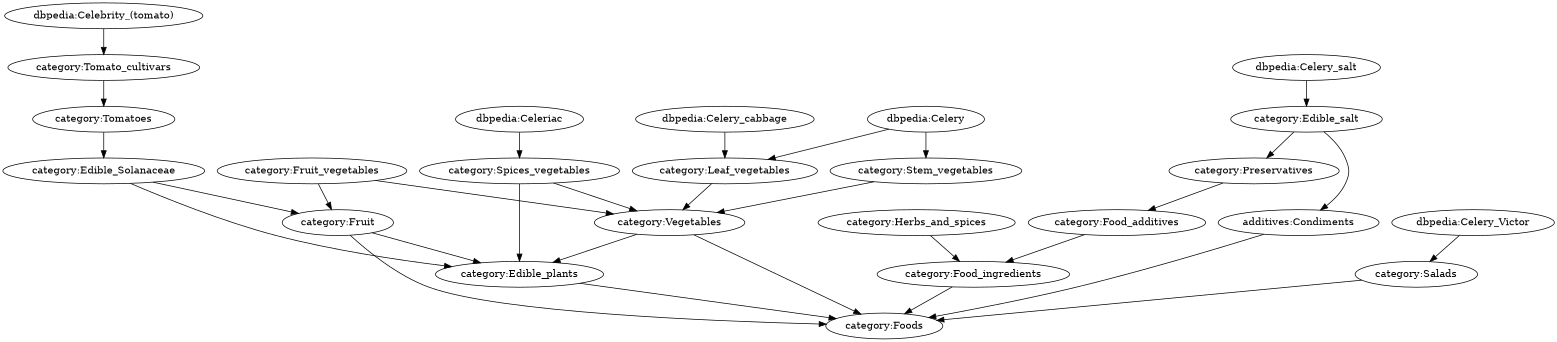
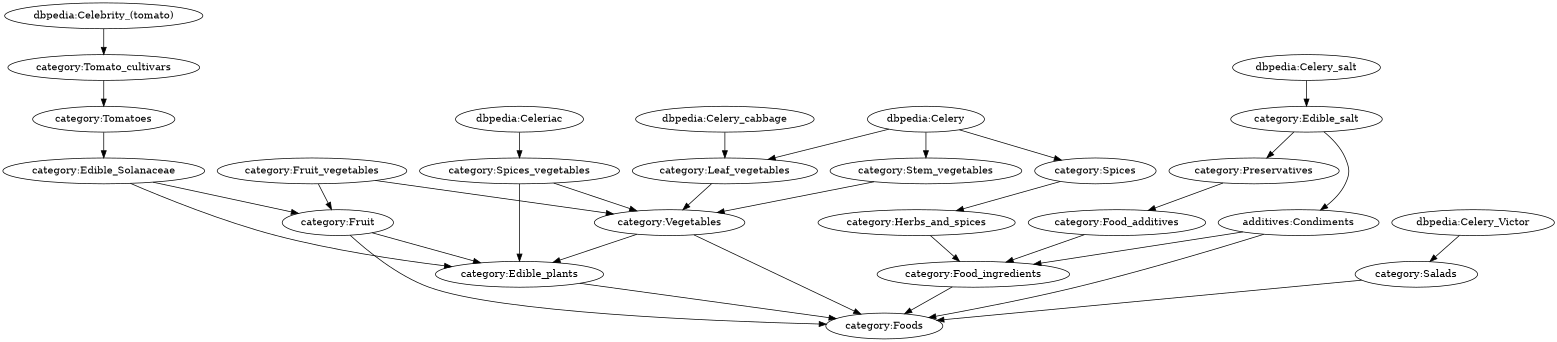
none -> (1095, 171)
none -> (1142, 248)
